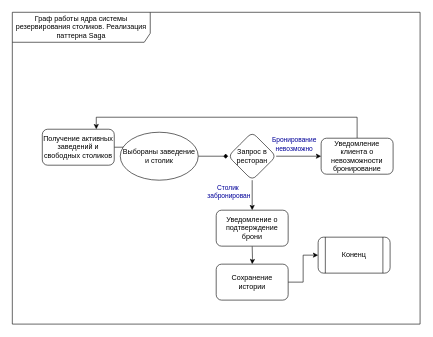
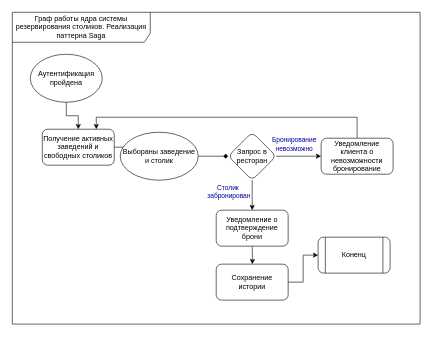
none -> (66, 78)
none -> (66, 115)
